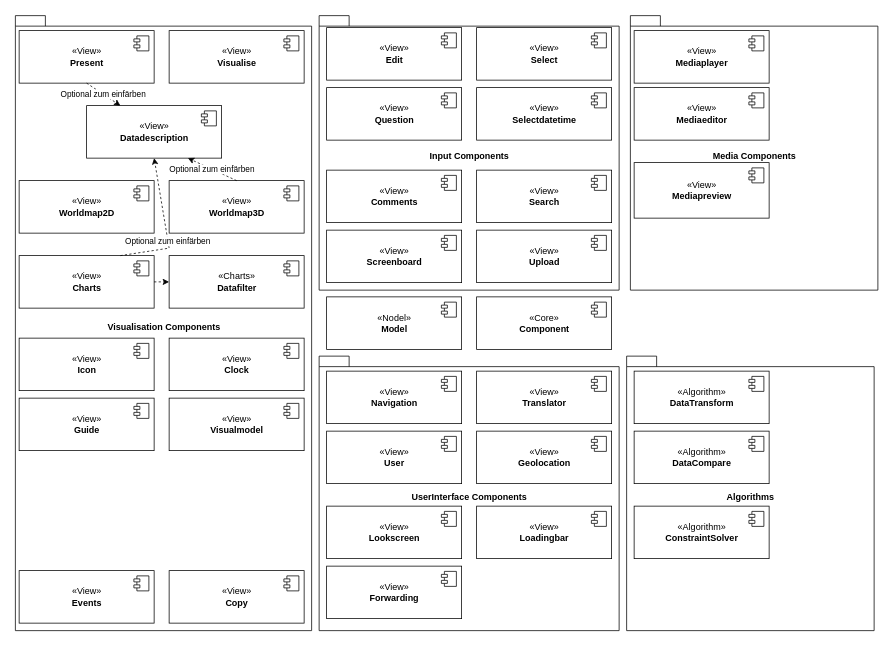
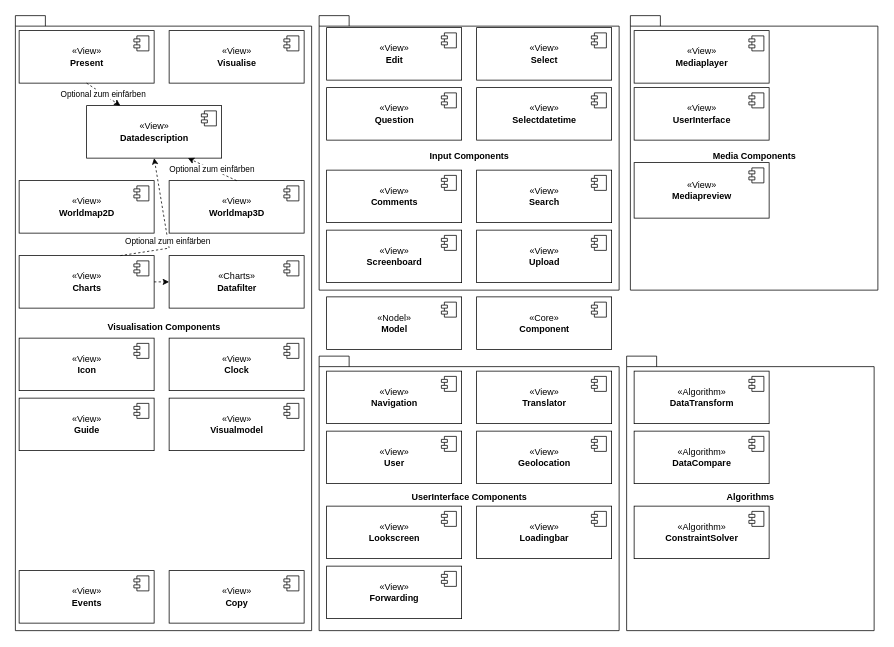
(702, 114) -> (702, 114)
